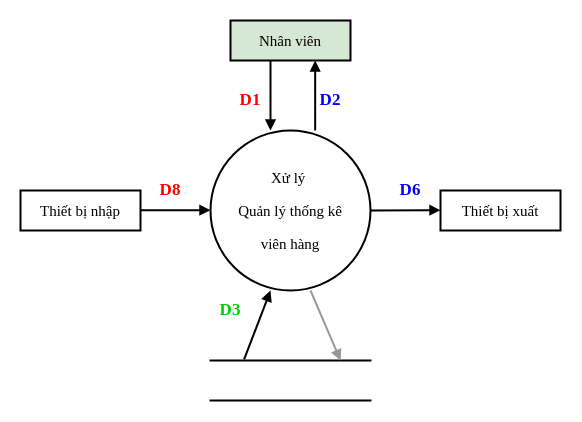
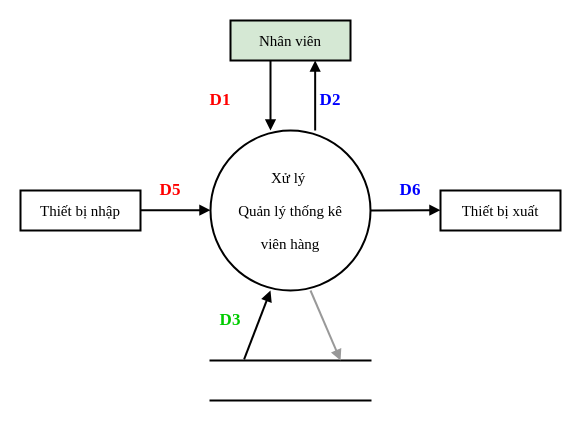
(251, 101) -> (221, 101)
(171, 191) -> (171, 191)
(231, 311) -> (231, 321)
